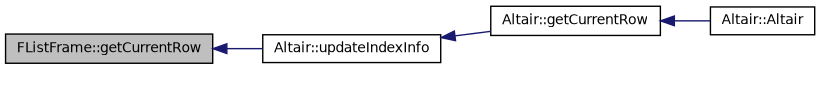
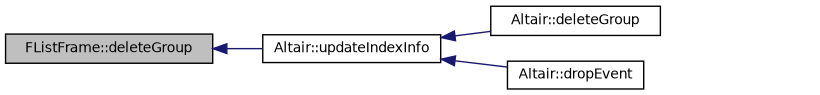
(576, 21) -> (576, 21)
(763, 21) -> none
(109, 49) -> (109, 49)
none -> (576, 75)
